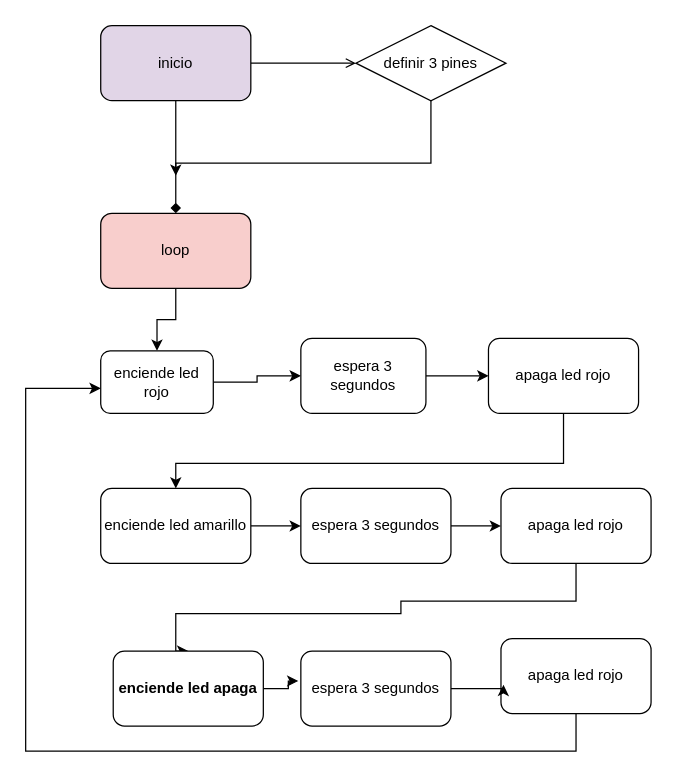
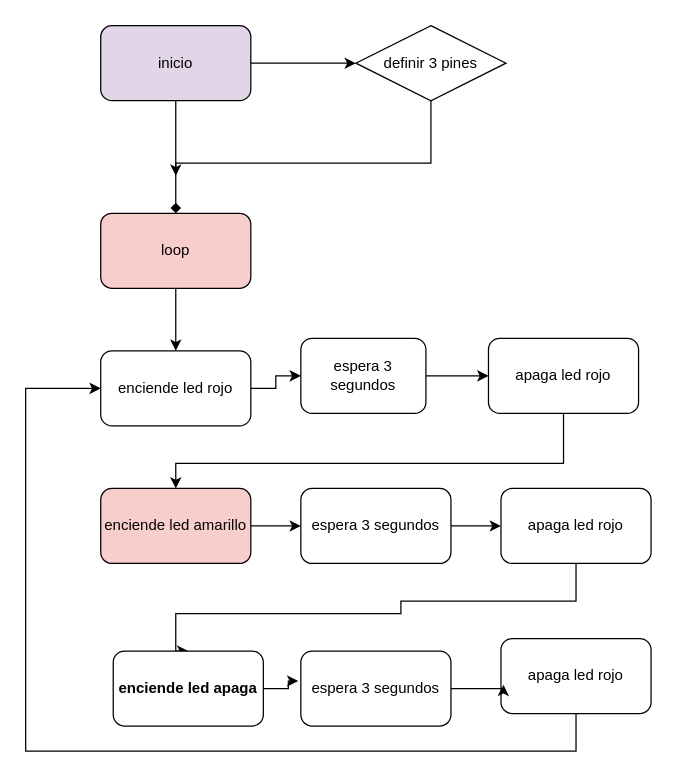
(347, 63) -> (346, 63)
(157, 382) -> (176, 388)
(176, 526) -> (176, 526)
